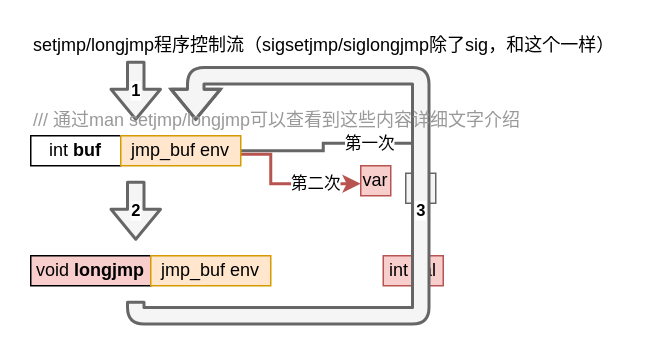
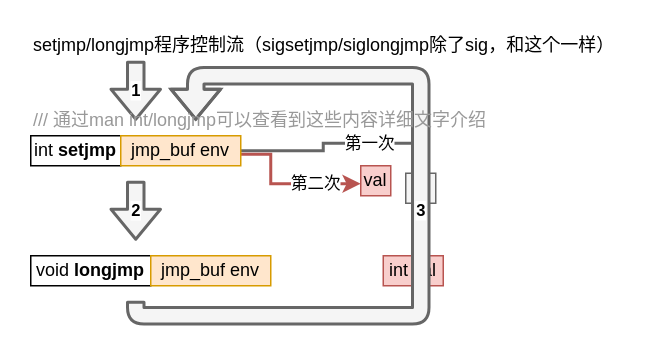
(291, 121) -> (273, 121)
(76, 151) -> (76, 151)
(376, 181) -> (376, 181)
(91, 271) -> (91, 271)
